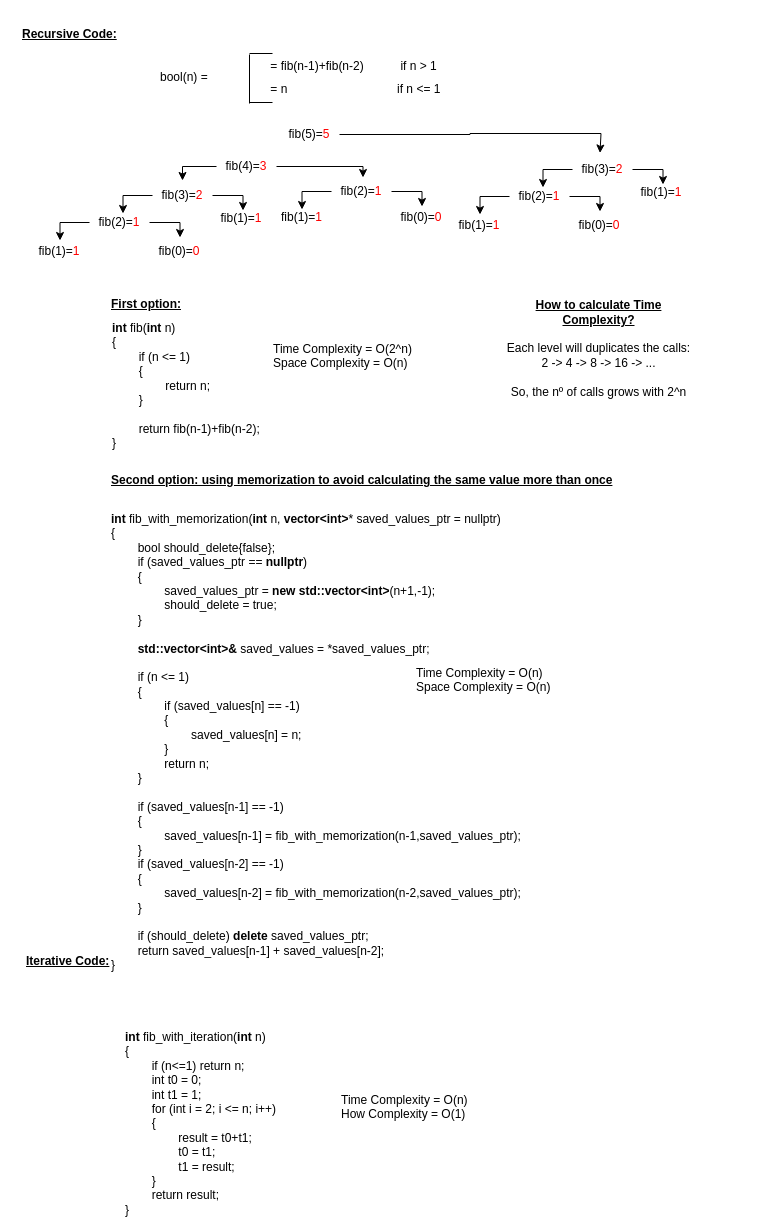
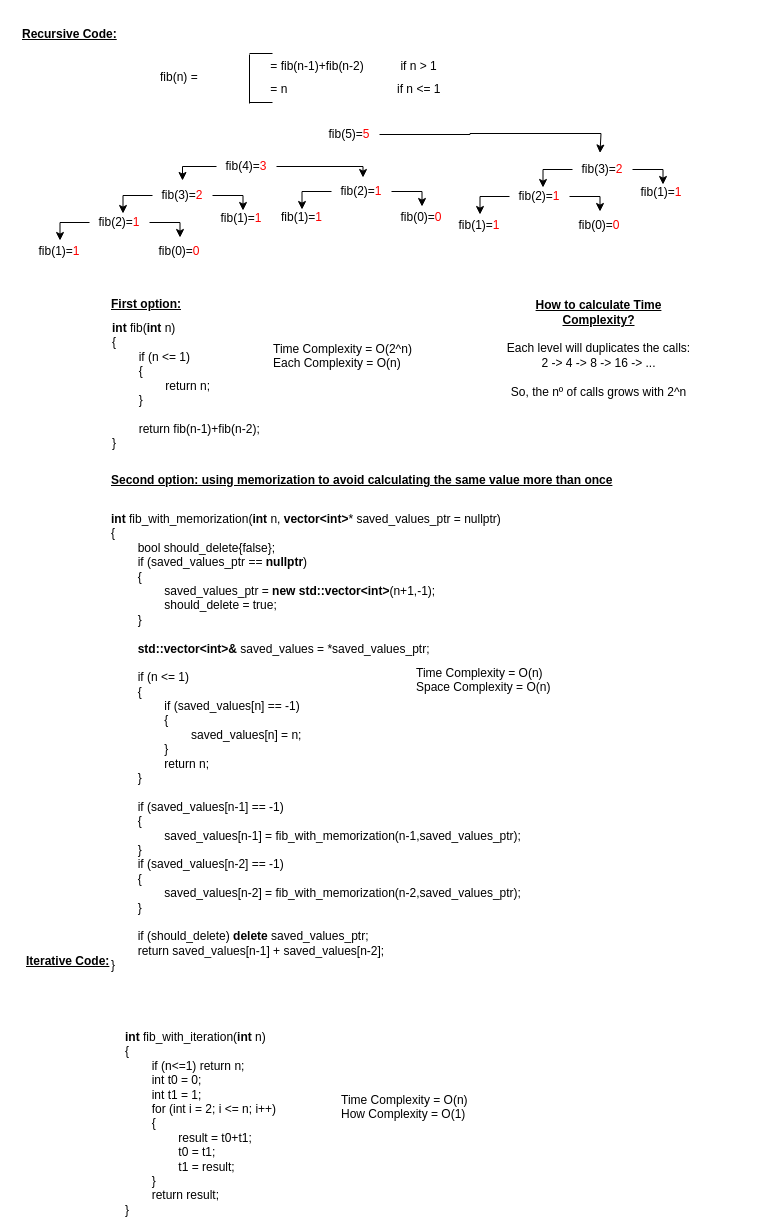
(188, 78) -> (184, 78)
(310, 135) -> (350, 135)
(345, 357) -> (345, 357)
